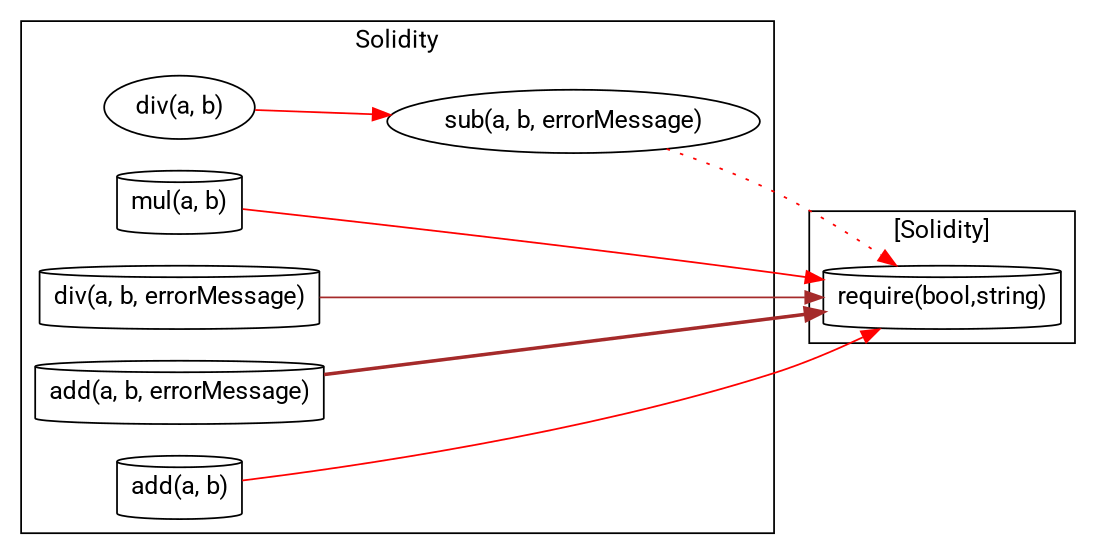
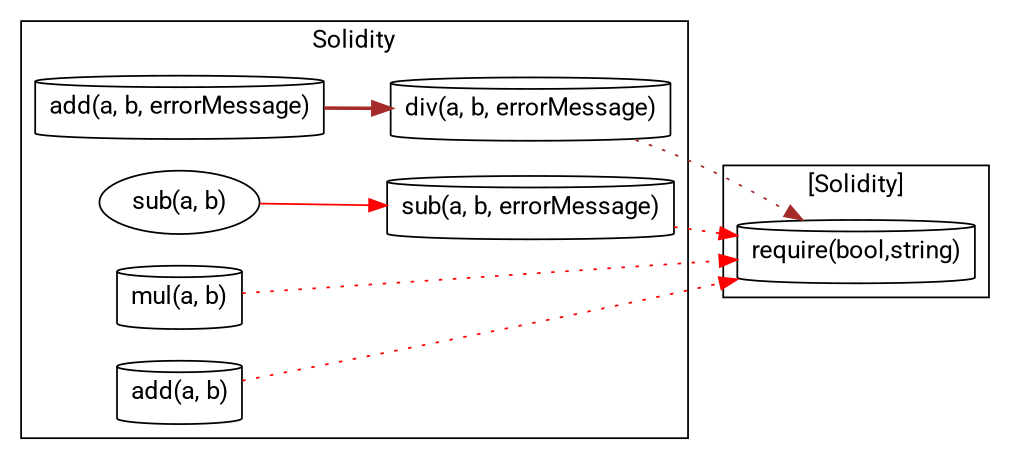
(179, 107) -> (179, 202)
(574, 121) -> (531, 208)
(524, 241) -> (481, 277)
(562, 297) -> (709, 170)
(565, 344) -> (348, 108)
(557, 429) -> (481, 334)
